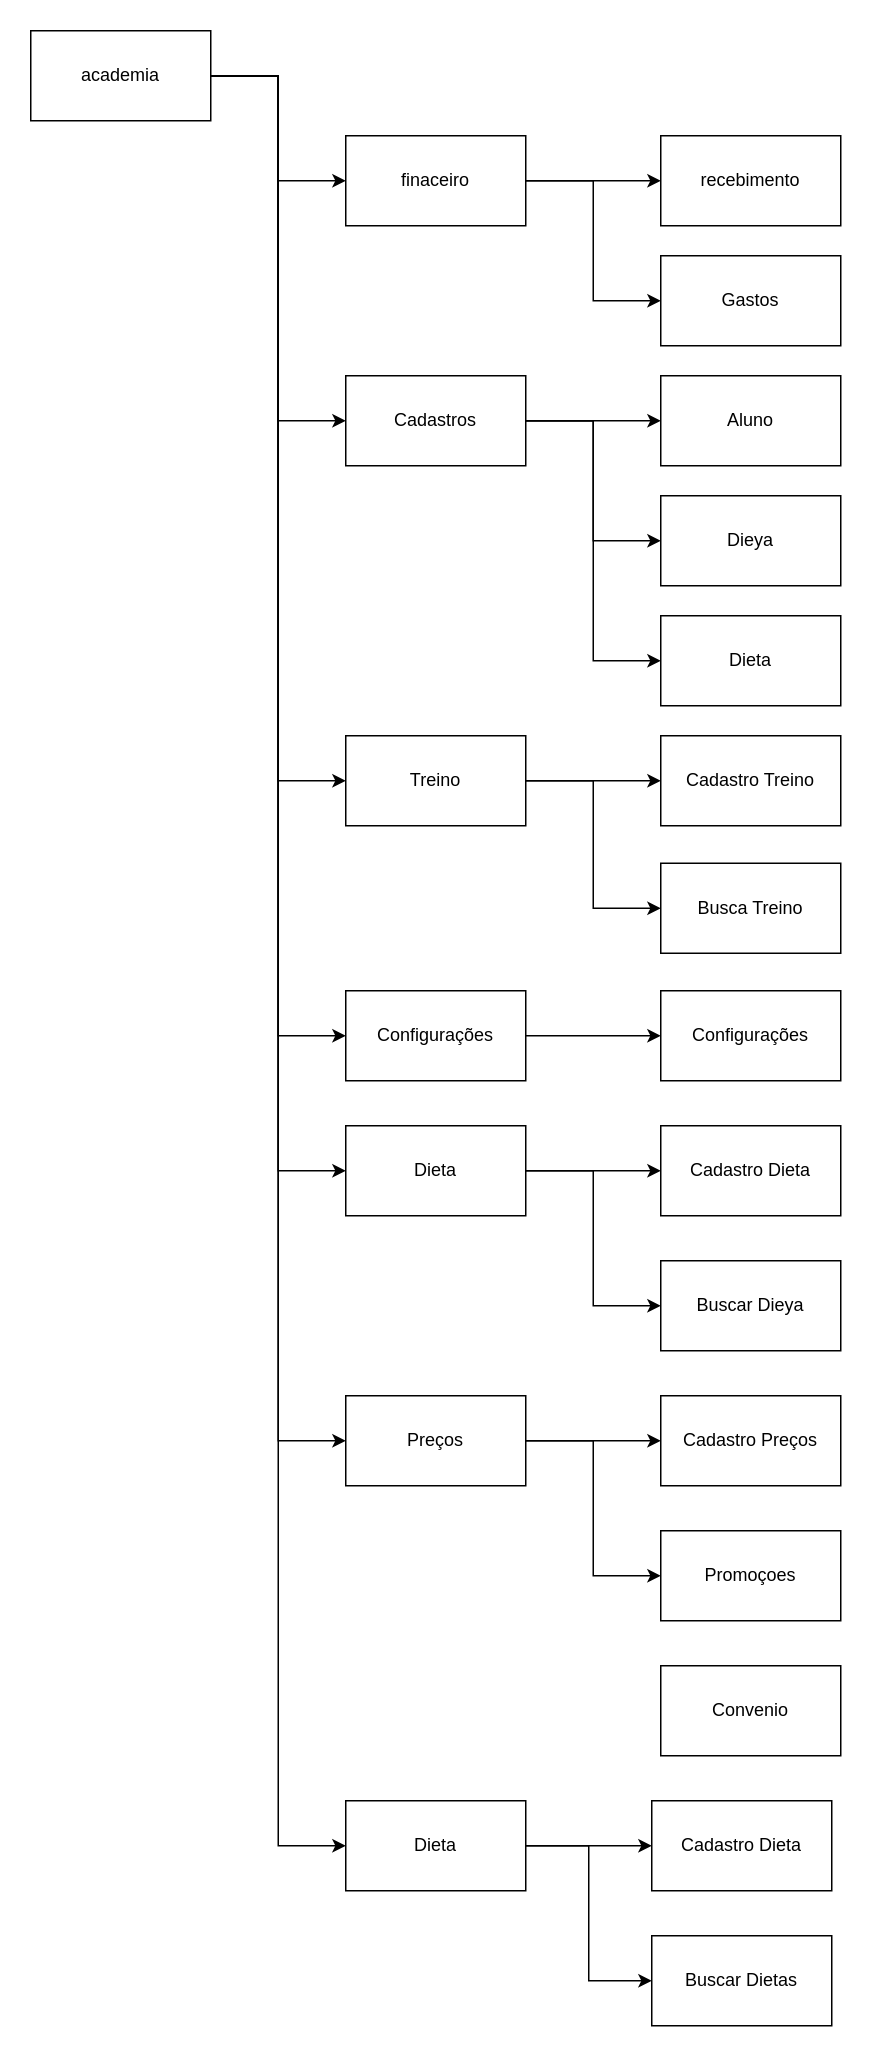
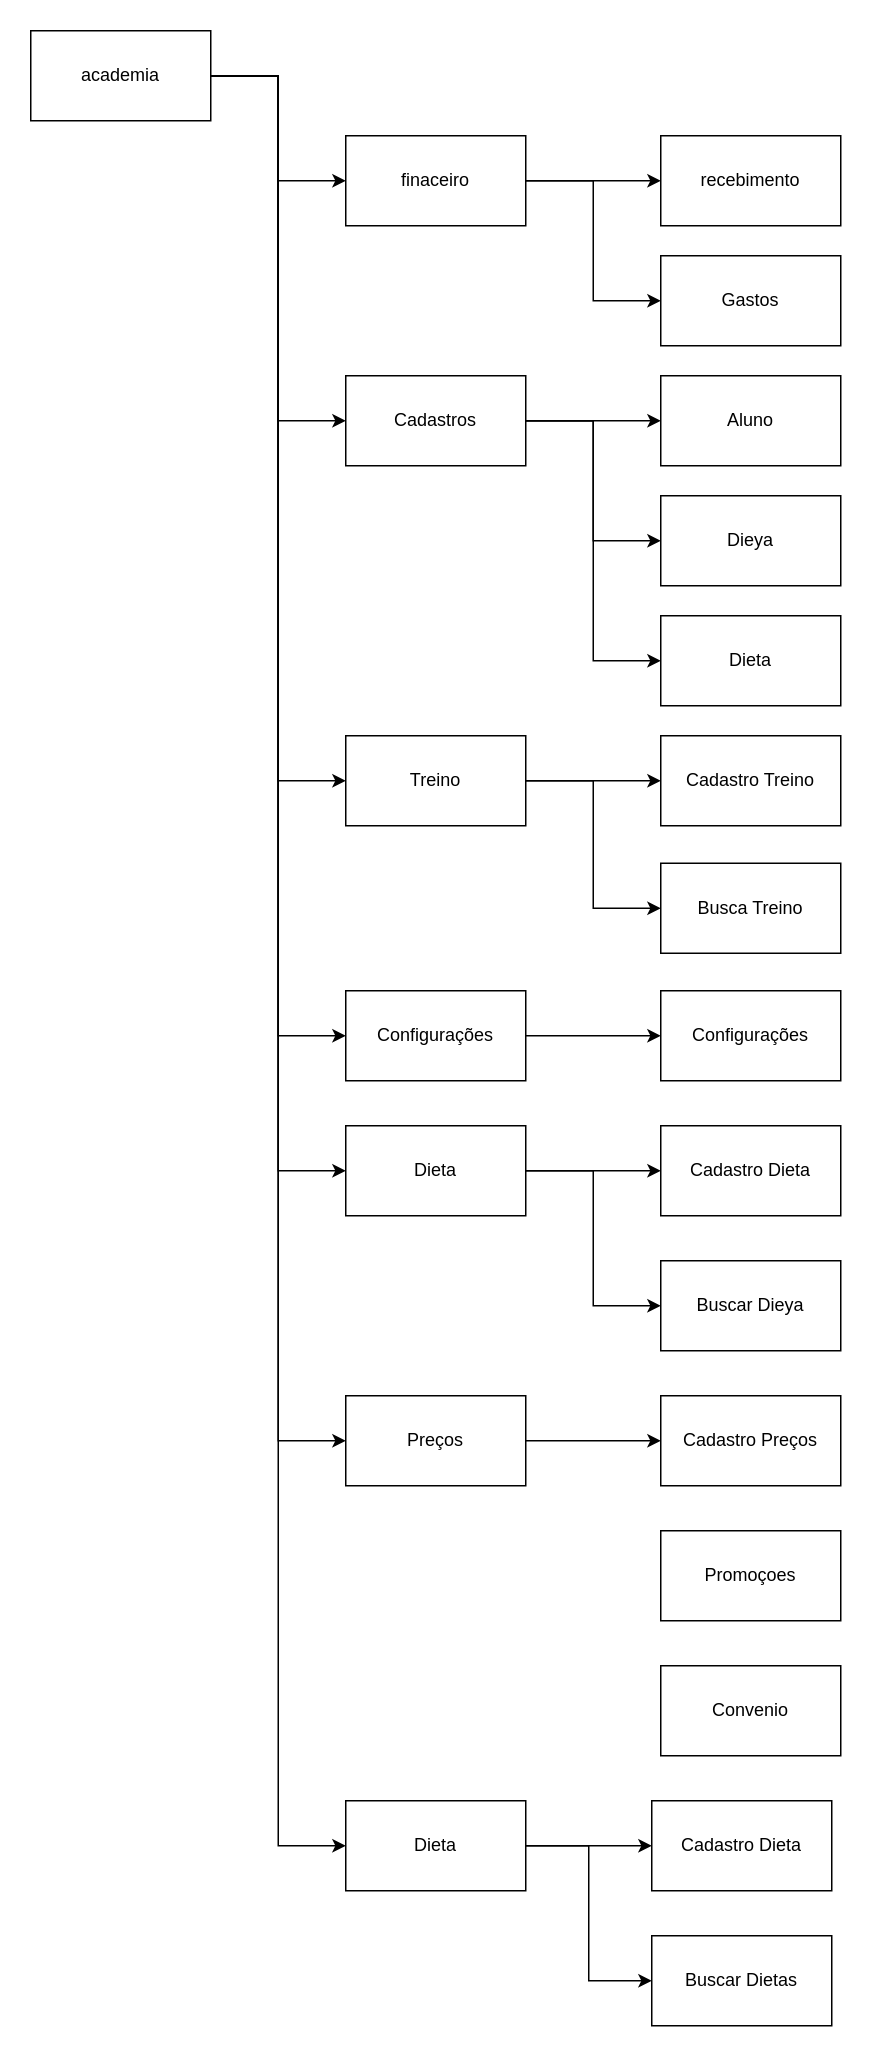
(593, 1538) -> none
